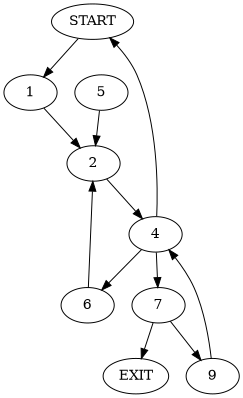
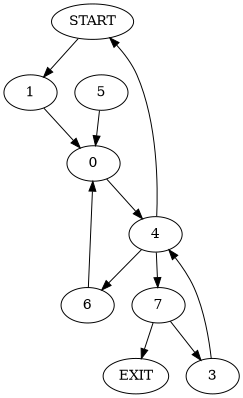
(94, 163) -> (94, 163)
(213, 376) -> (213, 376)
